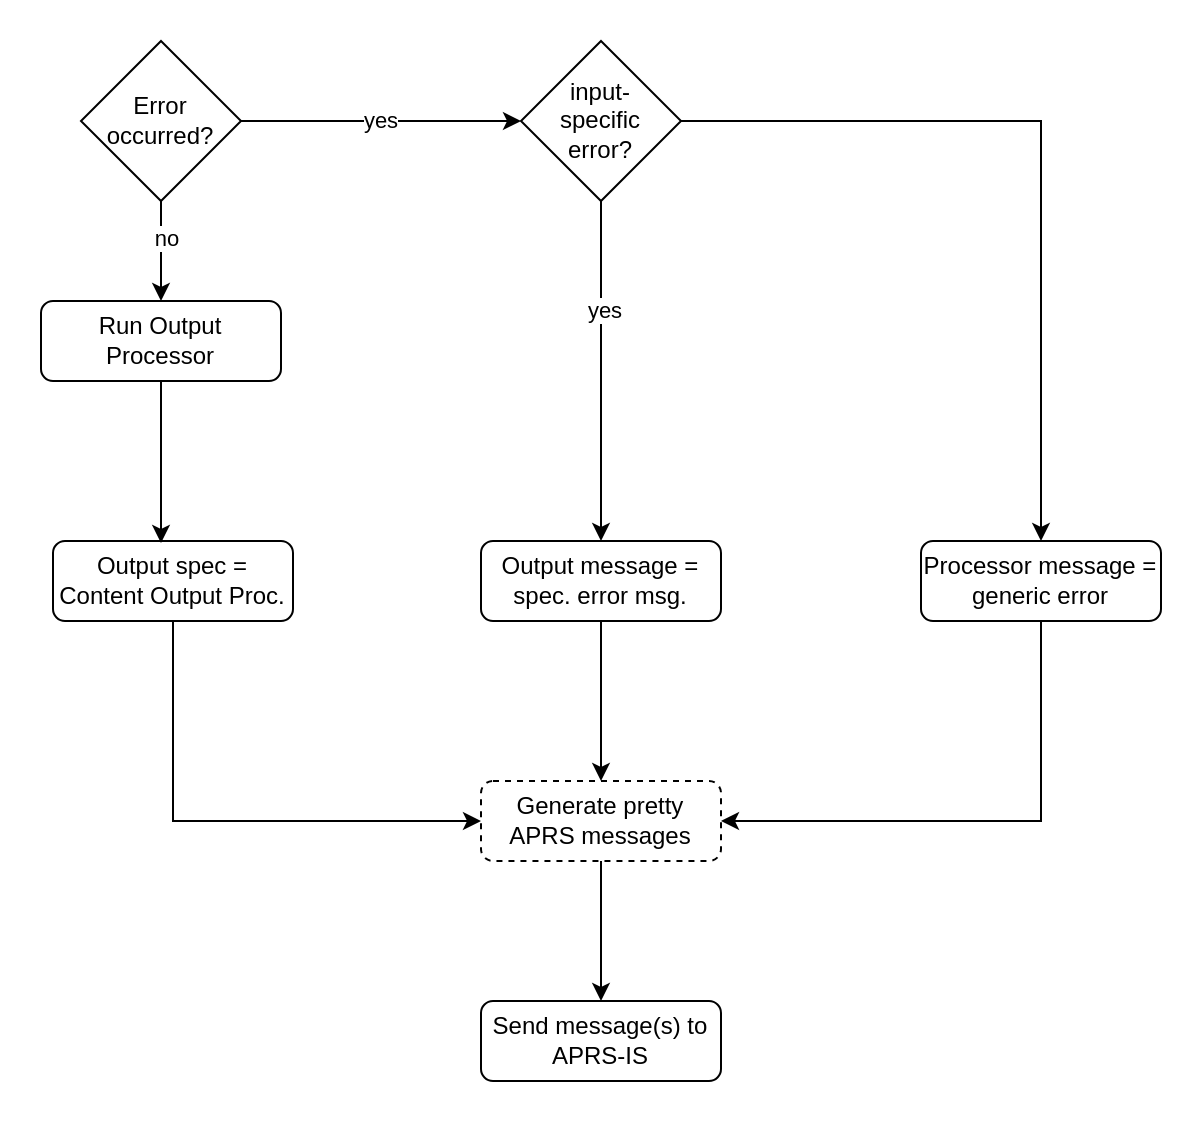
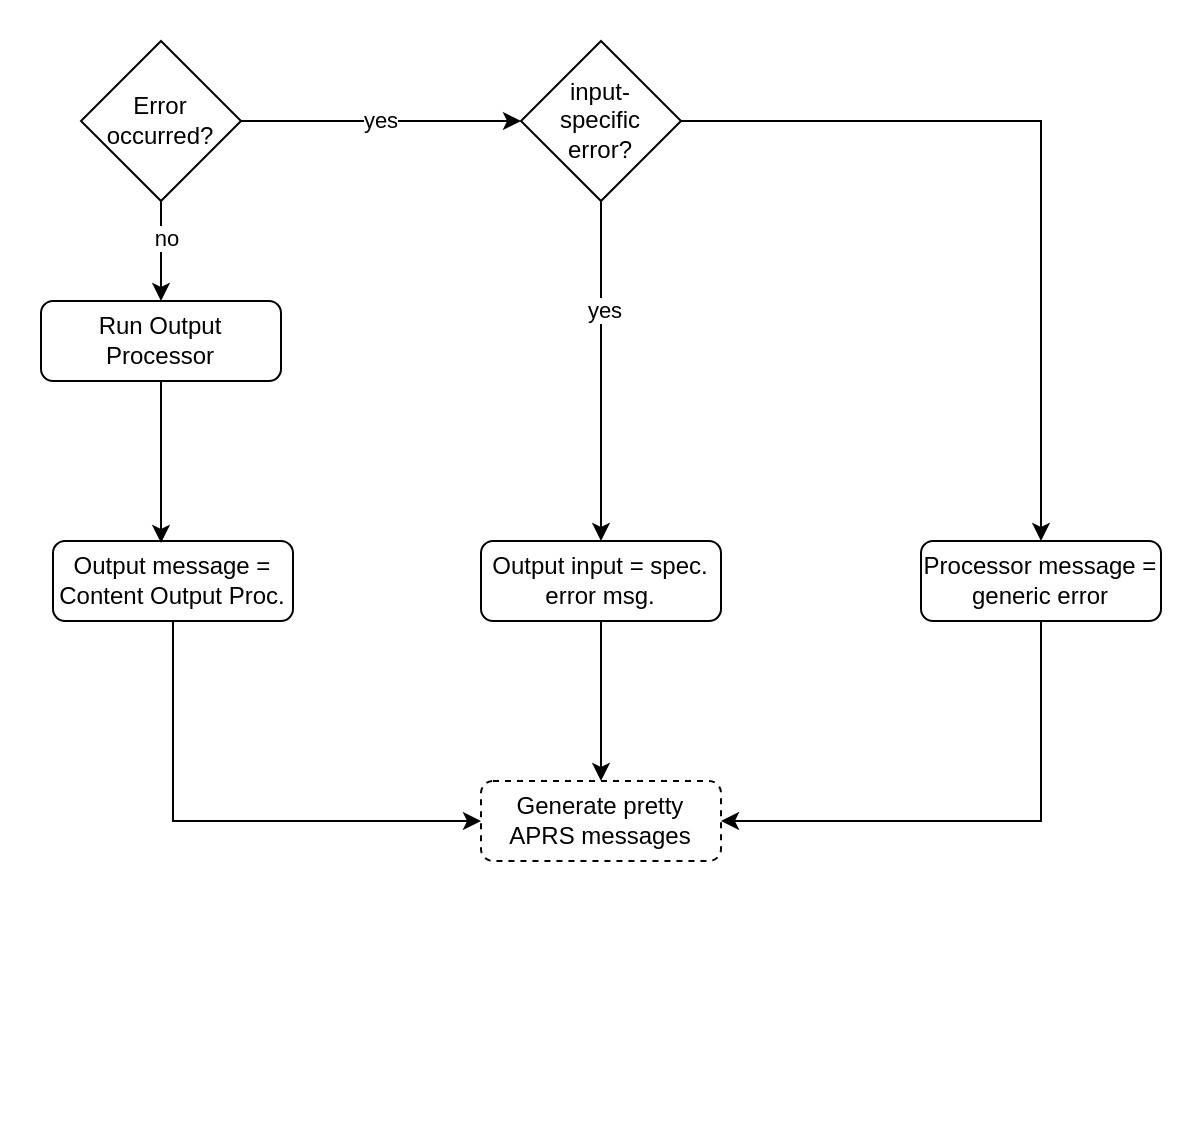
(173, 581) -> (173, 581)
(601, 581) -> (601, 581)
(601, 924) -> none
(601, 1041) -> none
